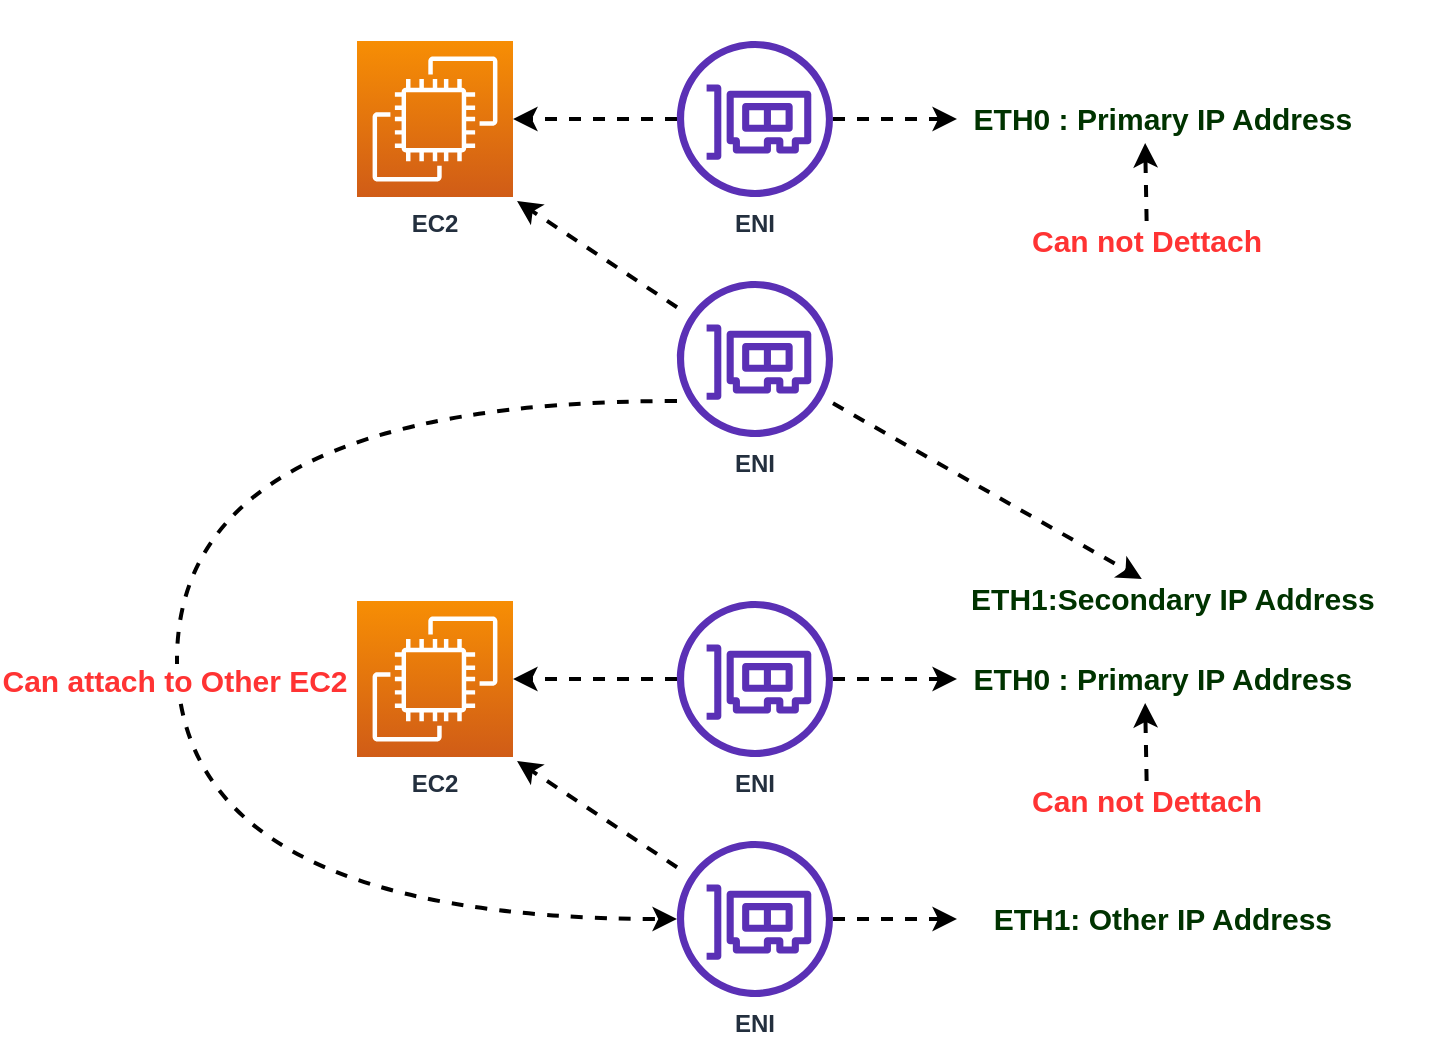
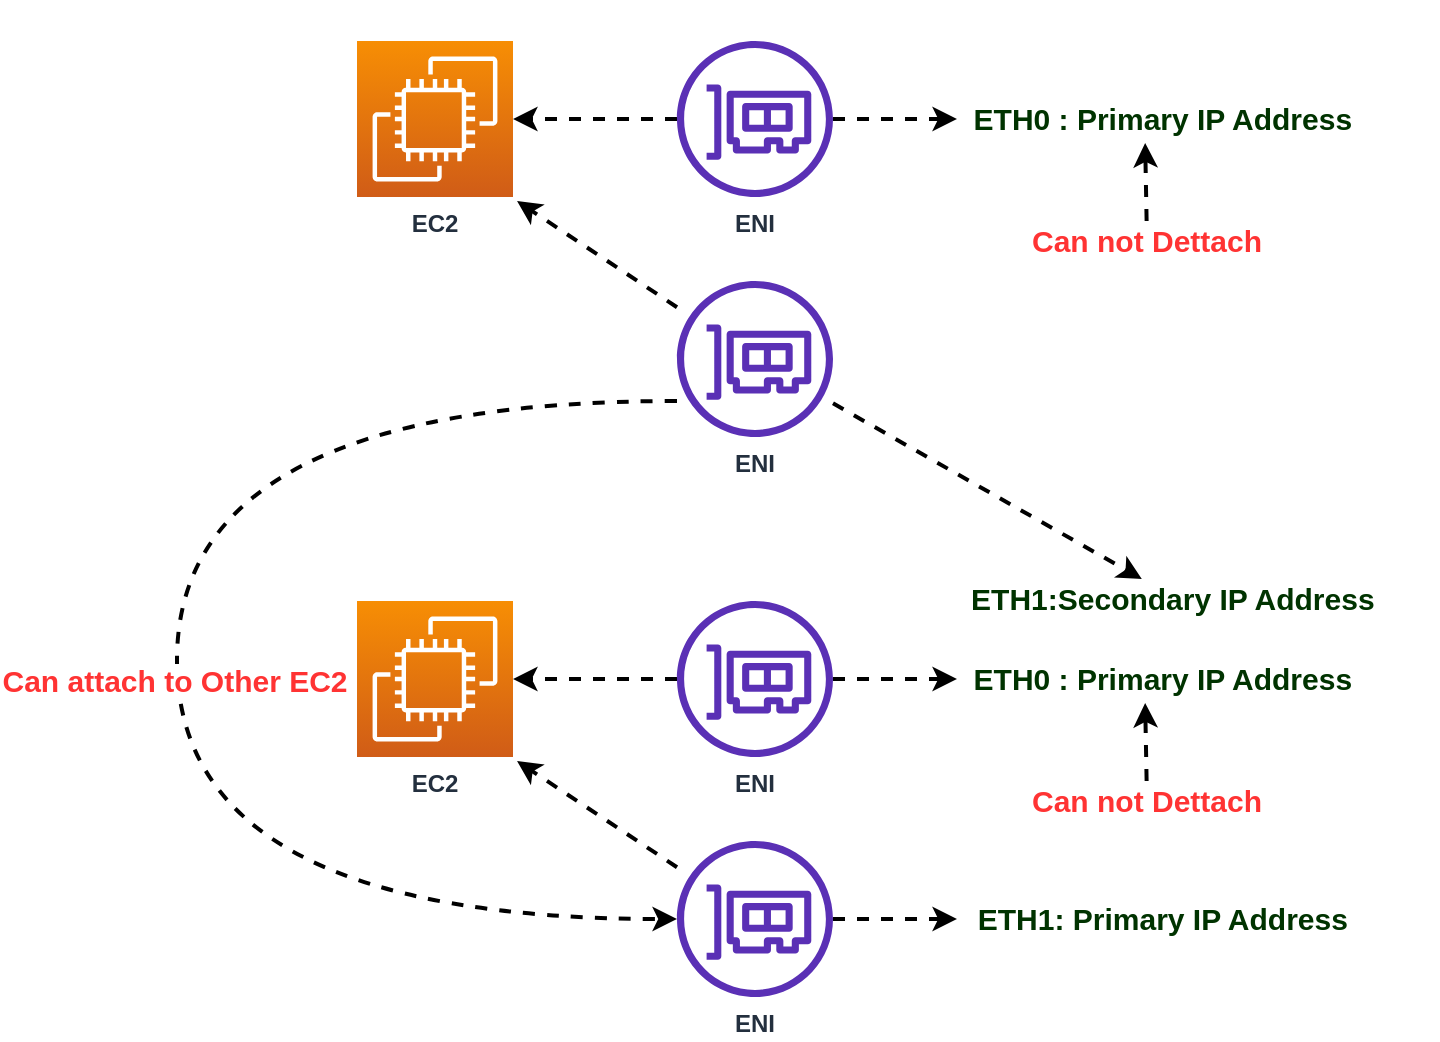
(1168, 919) -> (1168, 919)
